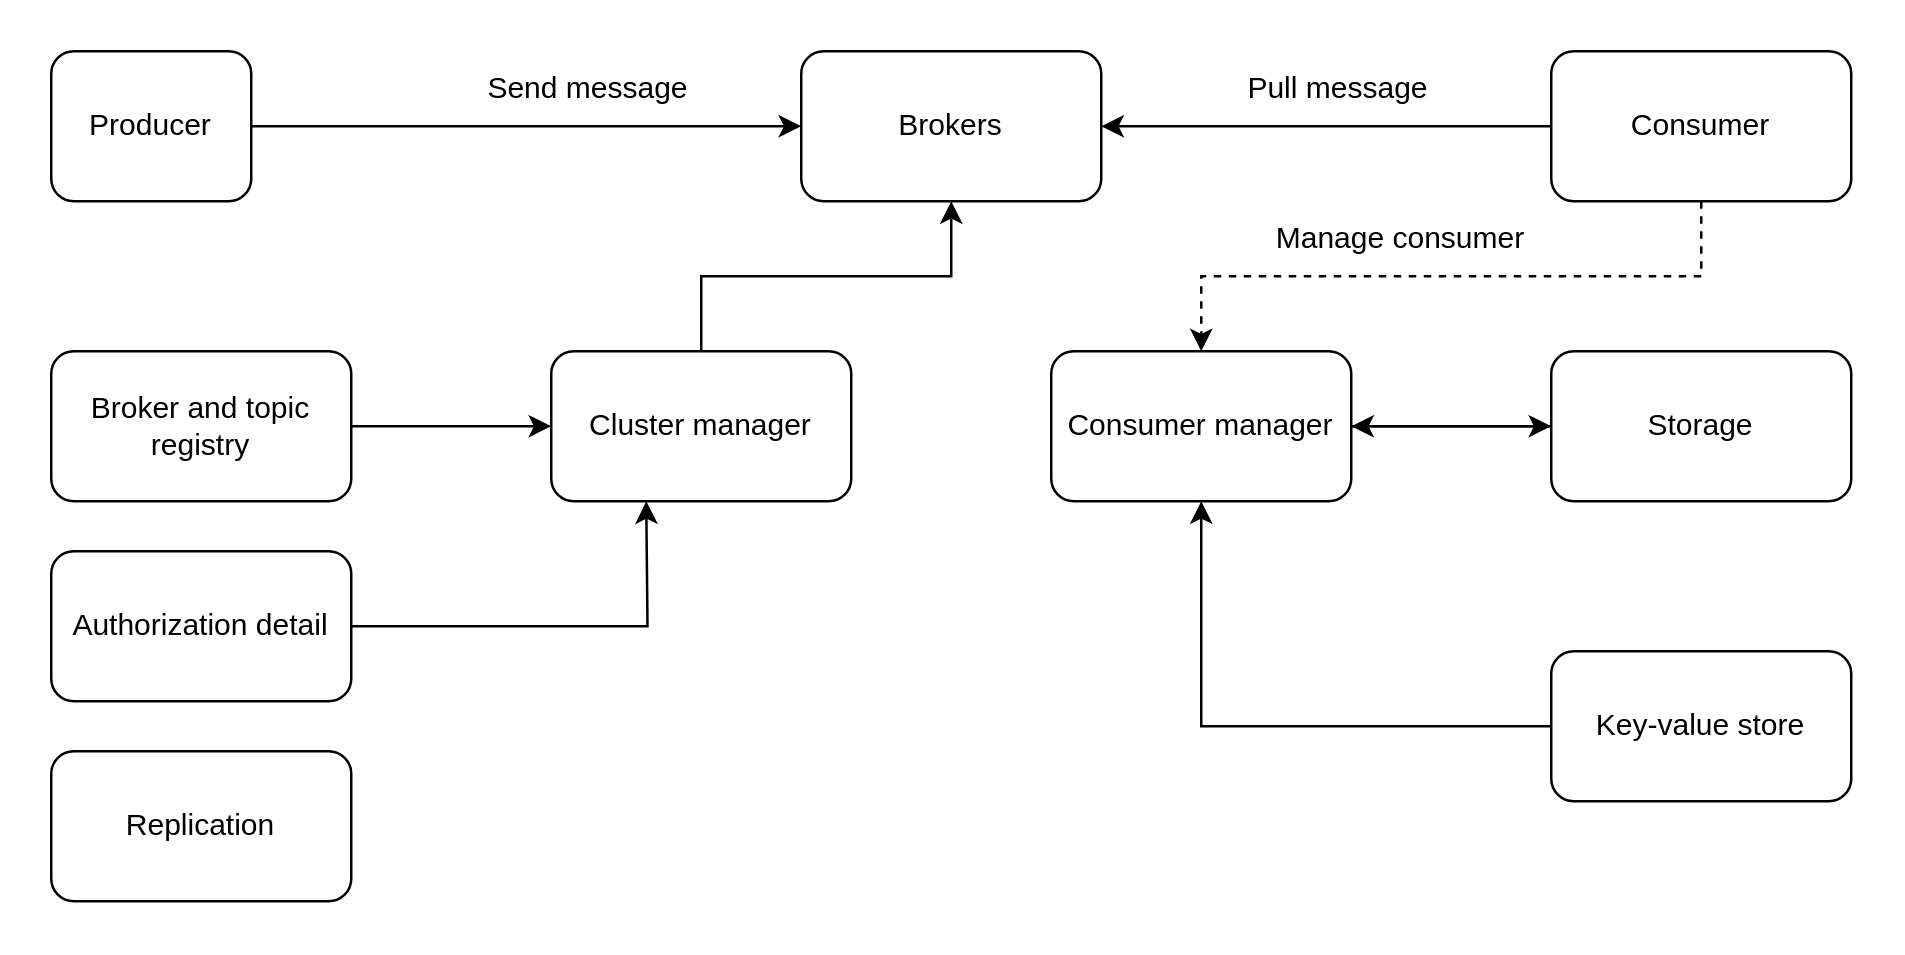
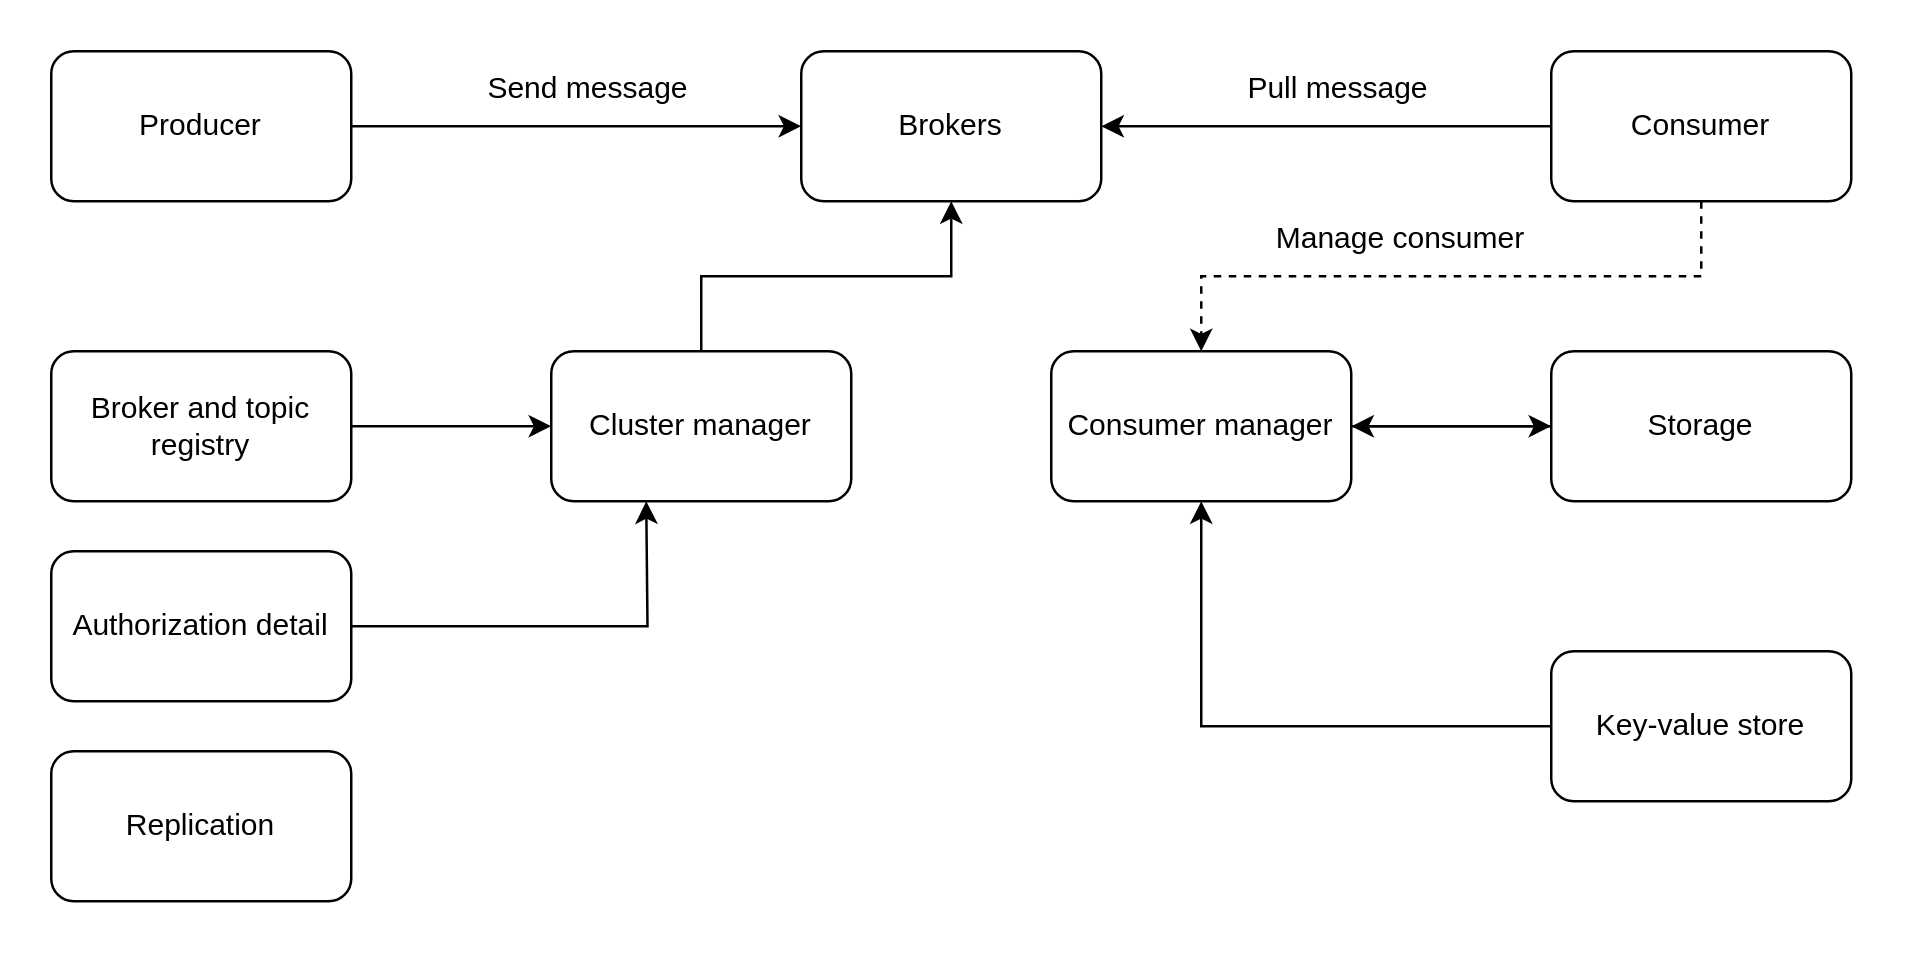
(151, 126) -> (201, 126)
